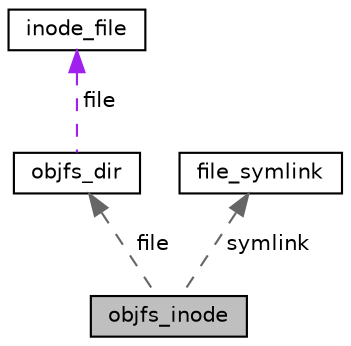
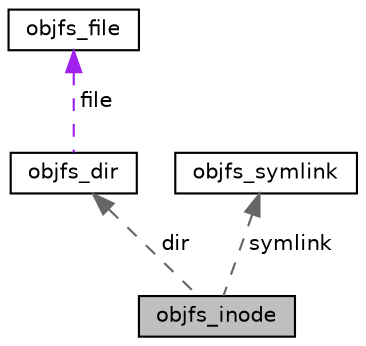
(77, 30) -> (74, 30)
(261, 173) -> (266, 173)
(151, 245) -> (172, 245)
